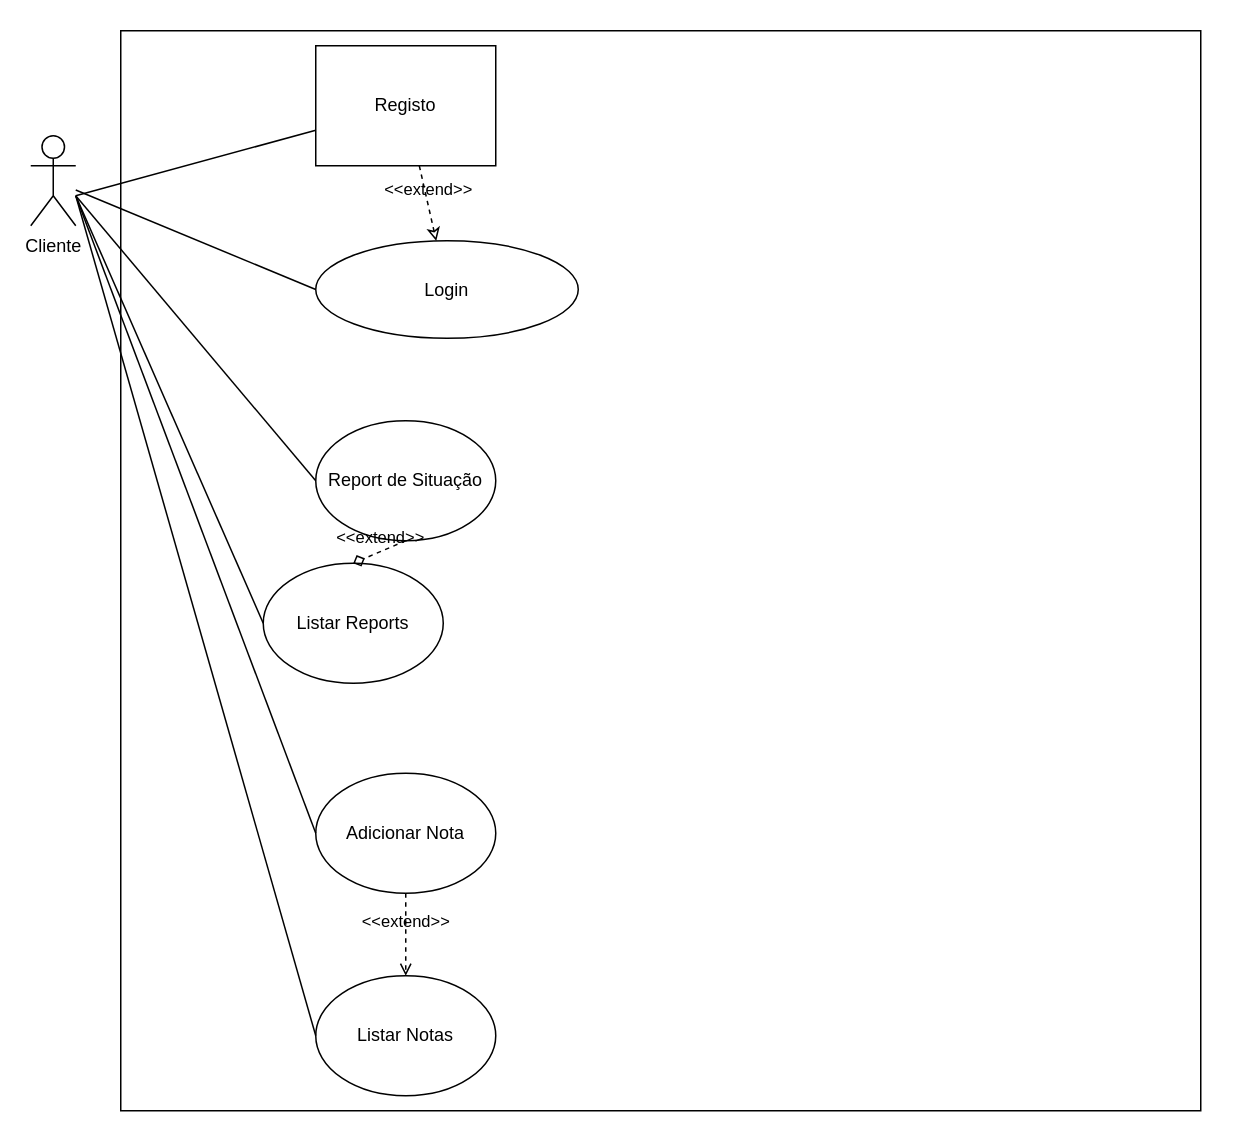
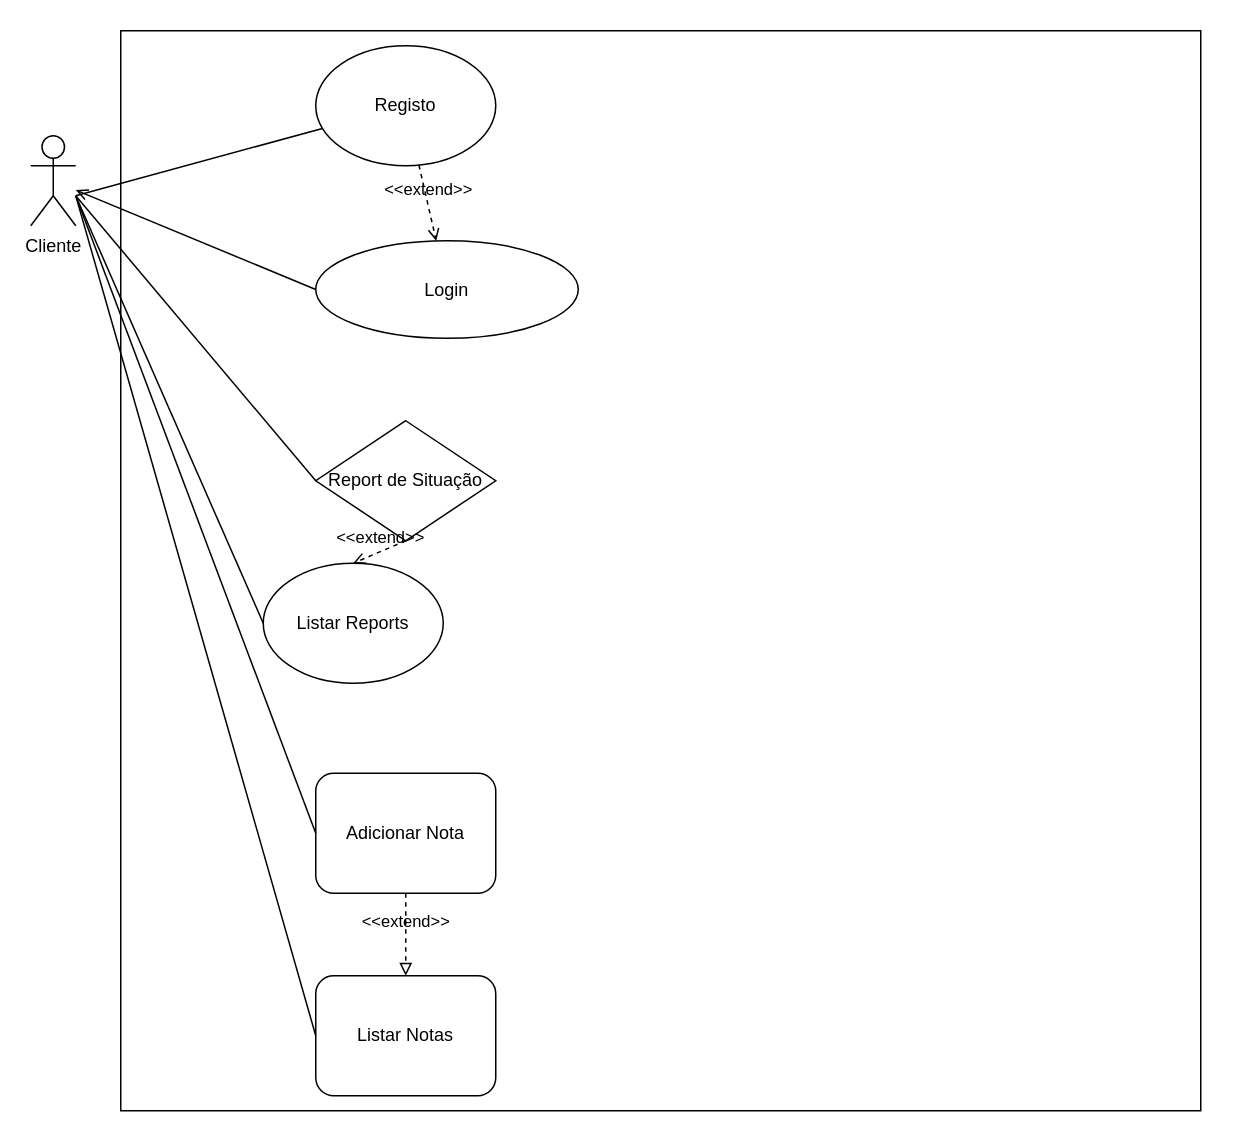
(406, 106) -> (406, 106)
(79, 191) -> (80, 192)
(432, 221) -> (432, 224)
(406, 481) -> (406, 481)
(365, 558) -> (361, 560)
(406, 833) -> (406, 833)
(406, 966) -> (406, 962)
(406, 1036) -> (406, 1036)
